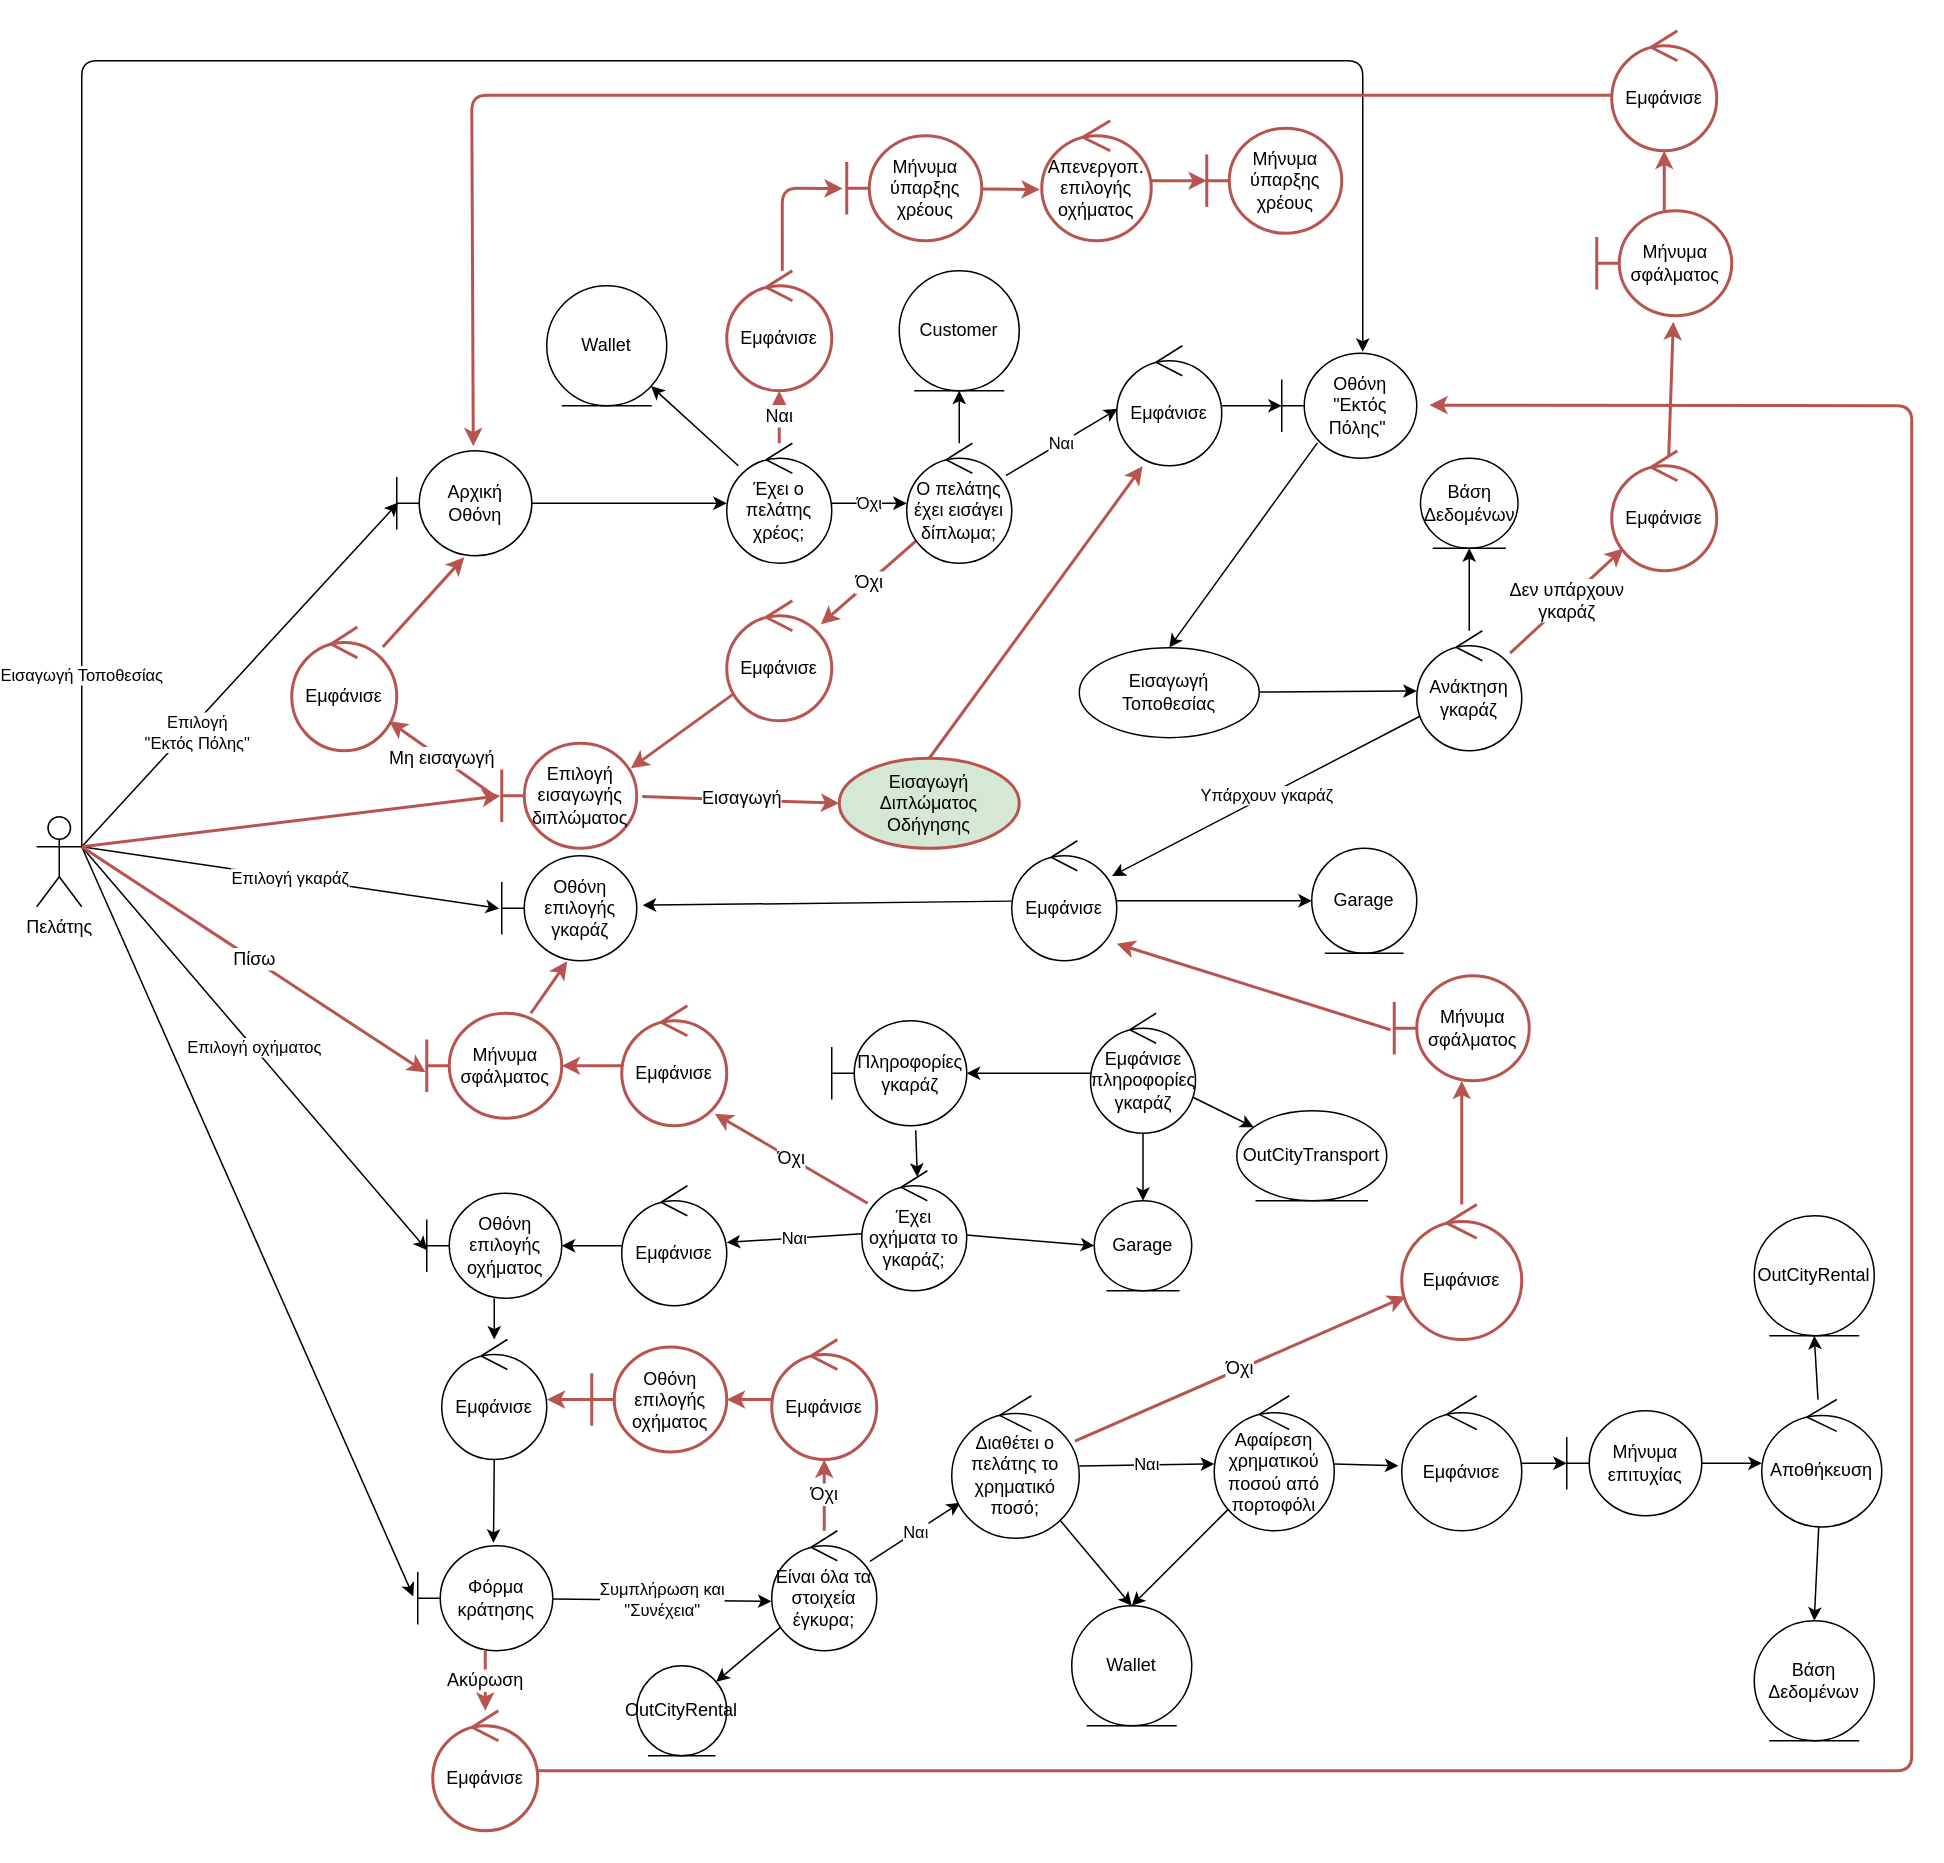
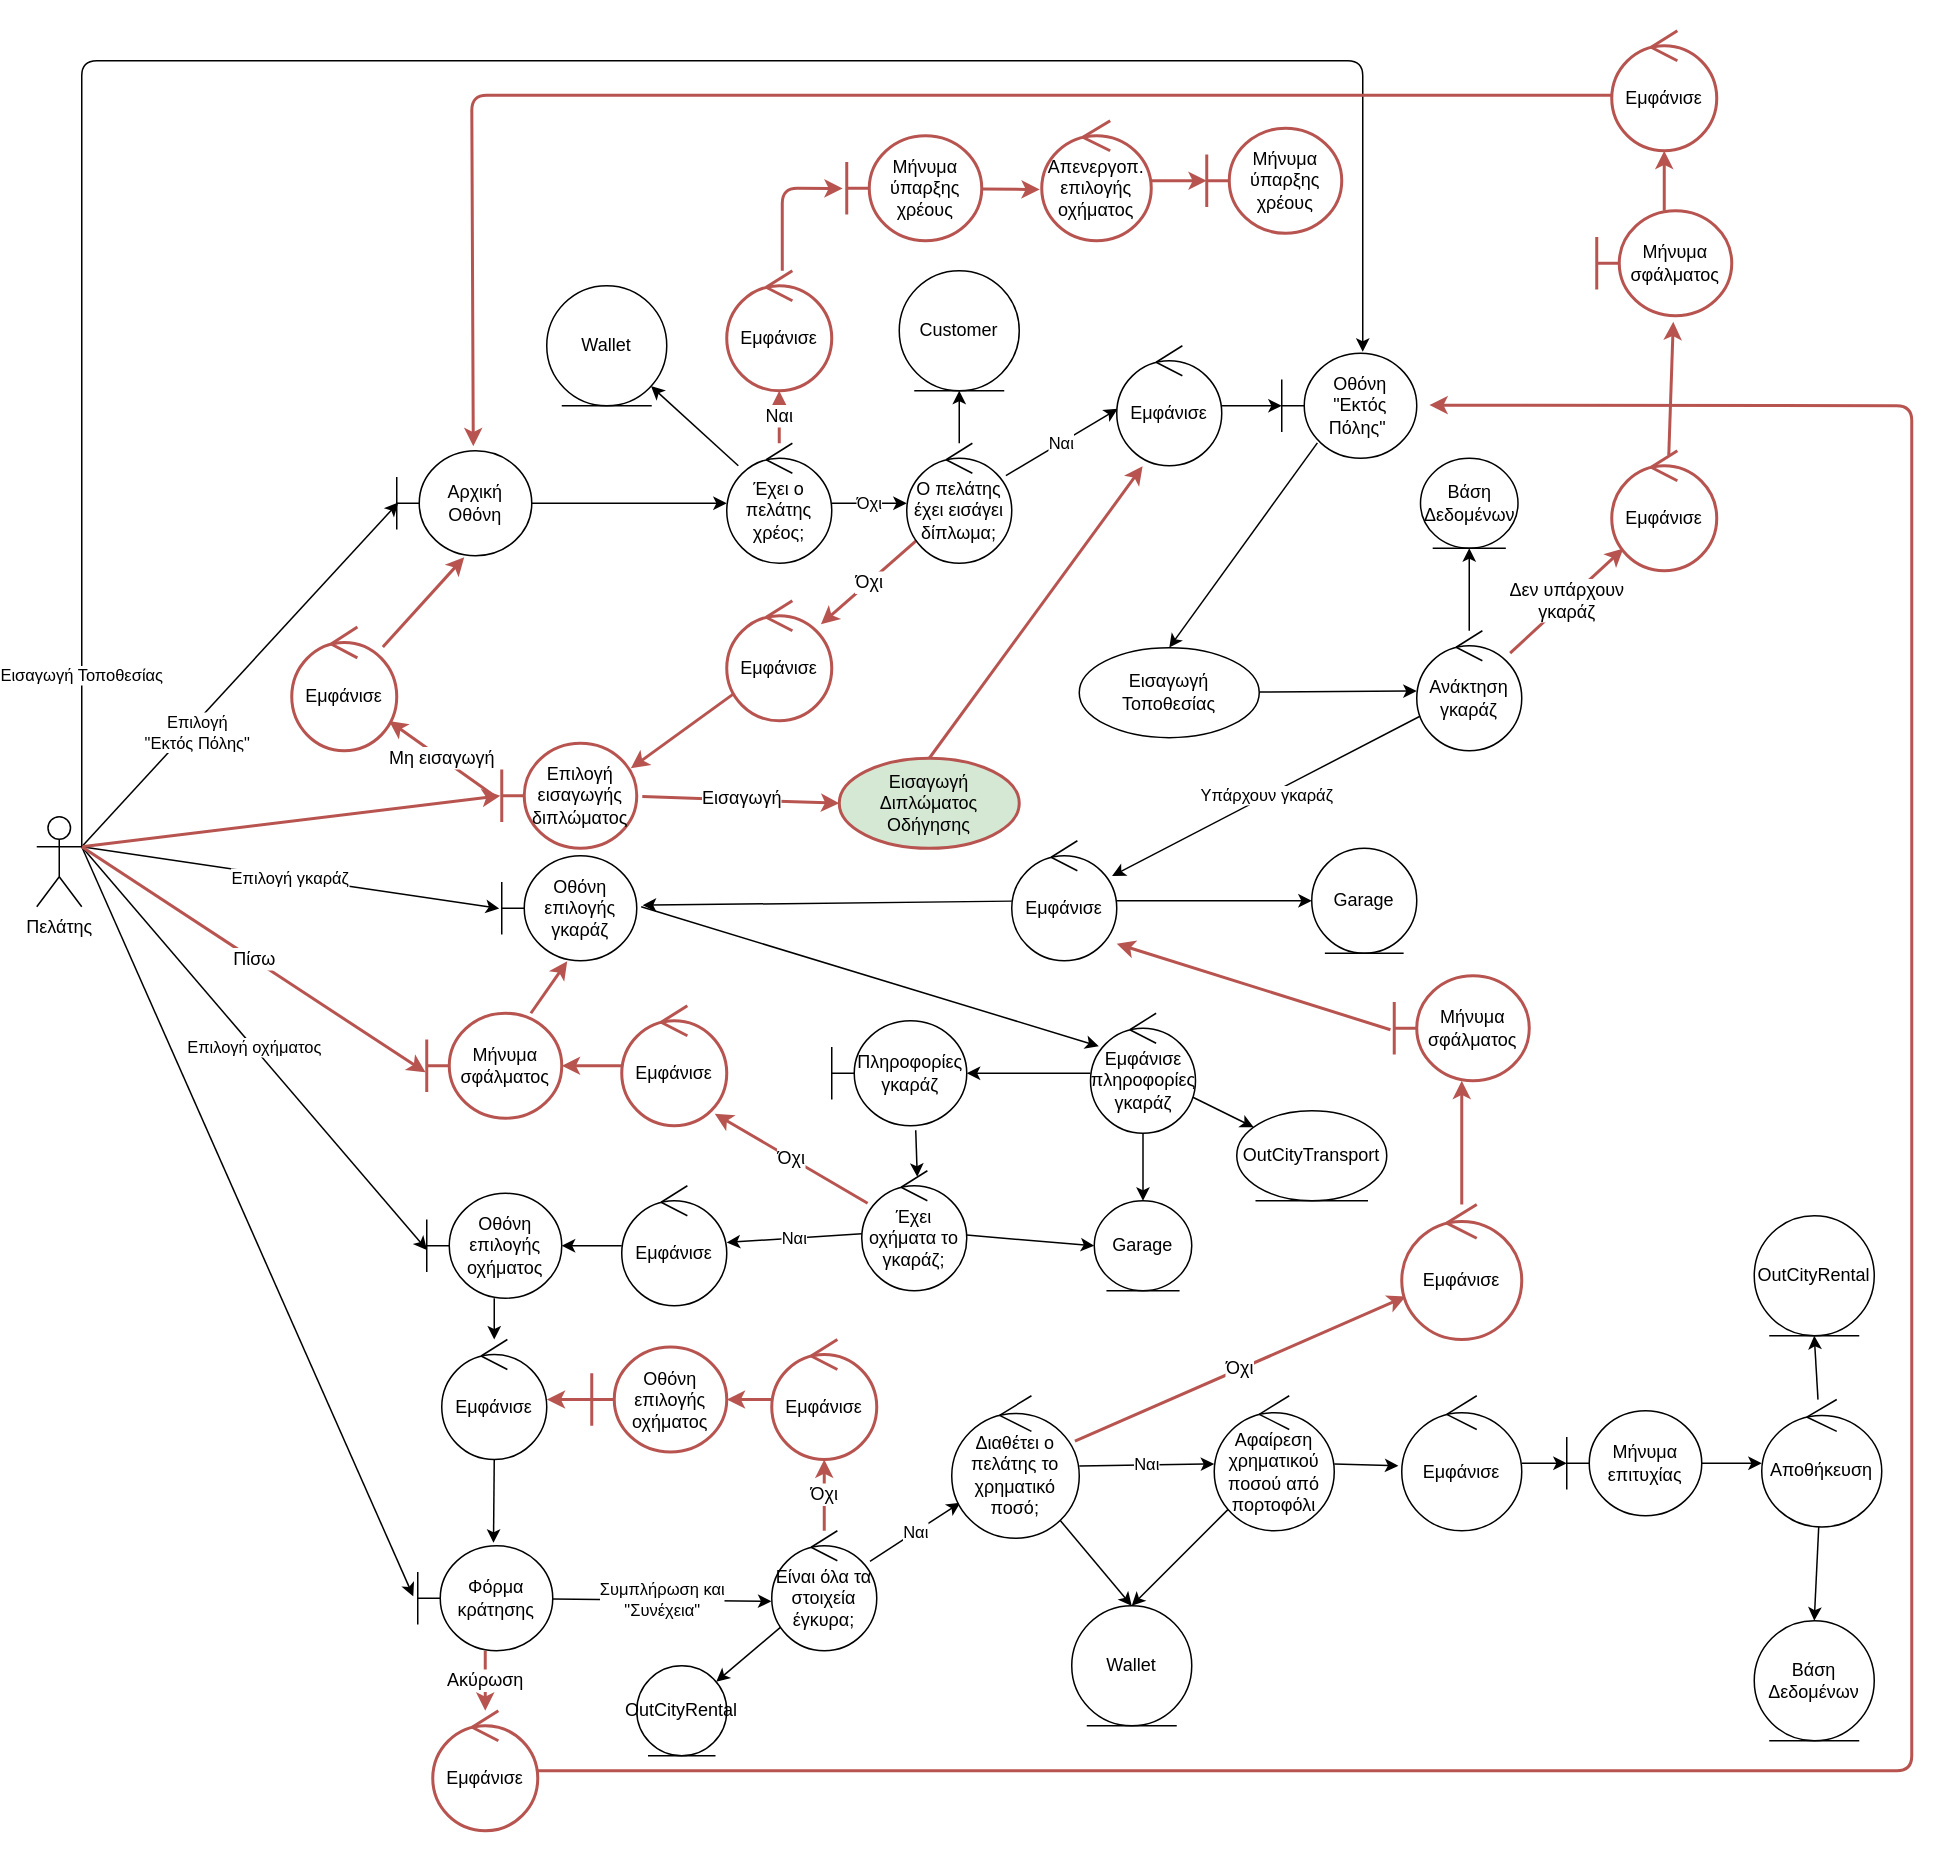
none -> (865, 975)
